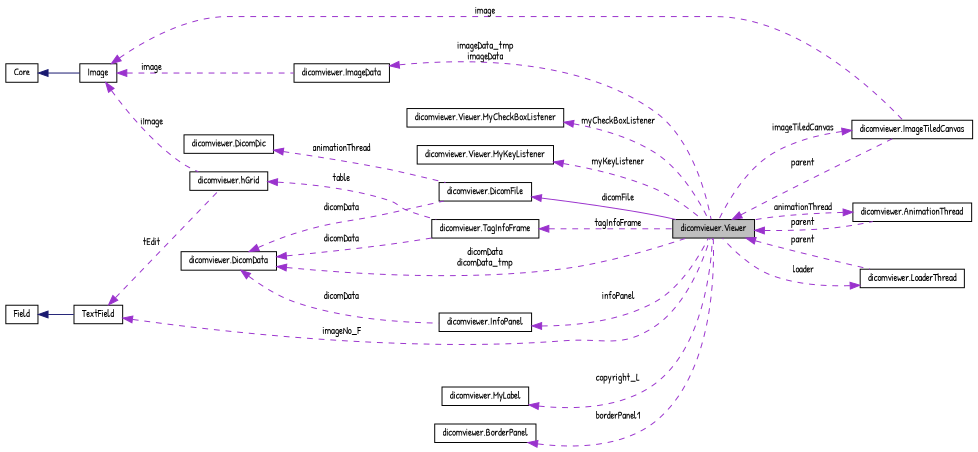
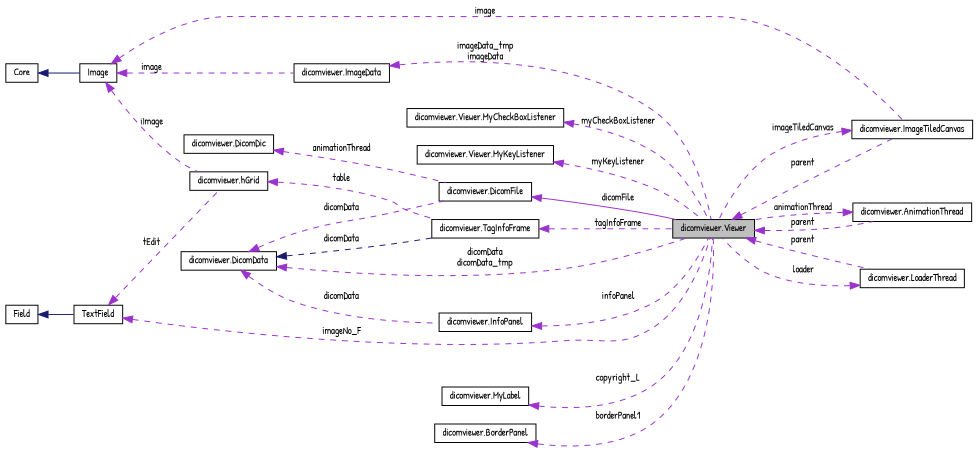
(359, 248) -> (359, 248)
